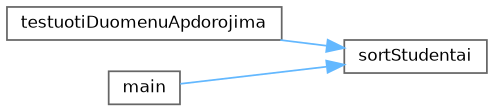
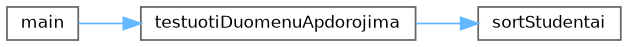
(253, 75) -> (101, 23)
